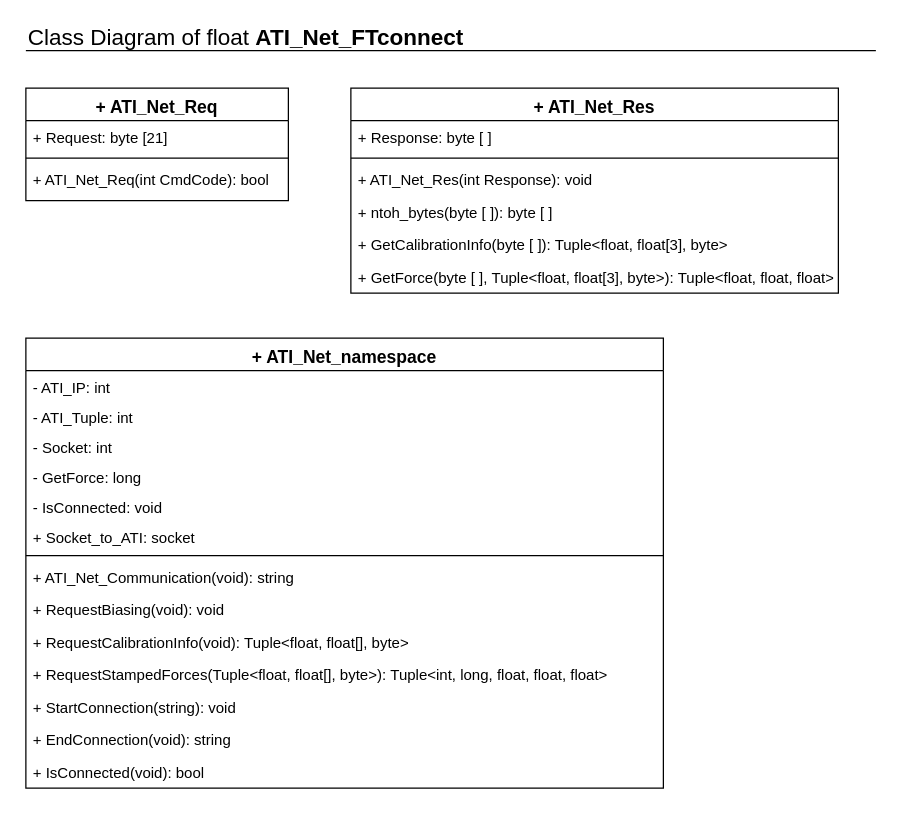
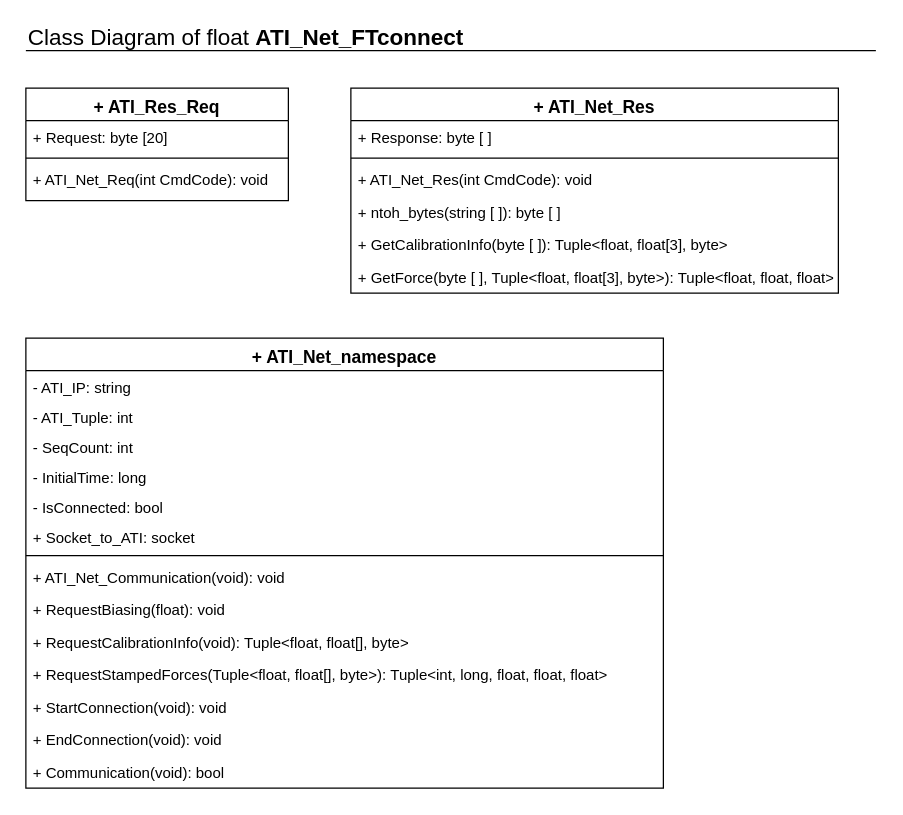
(156, 107) -> (156, 107)
(109, 138) -> (109, 138)
(155, 180) -> (155, 180)
(484, 180) -> (480, 180)
(478, 213) -> (485, 213)
(79, 388) -> (92, 388)
(79, 448) -> (88, 448)
(92, 478) -> (97, 478)
(105, 508) -> (105, 508)
(174, 578) -> (166, 578)
(136, 610) -> (141, 610)
(151, 708) -> (143, 708)
(143, 740) -> (134, 740)
(128, 773) -> (132, 773)
